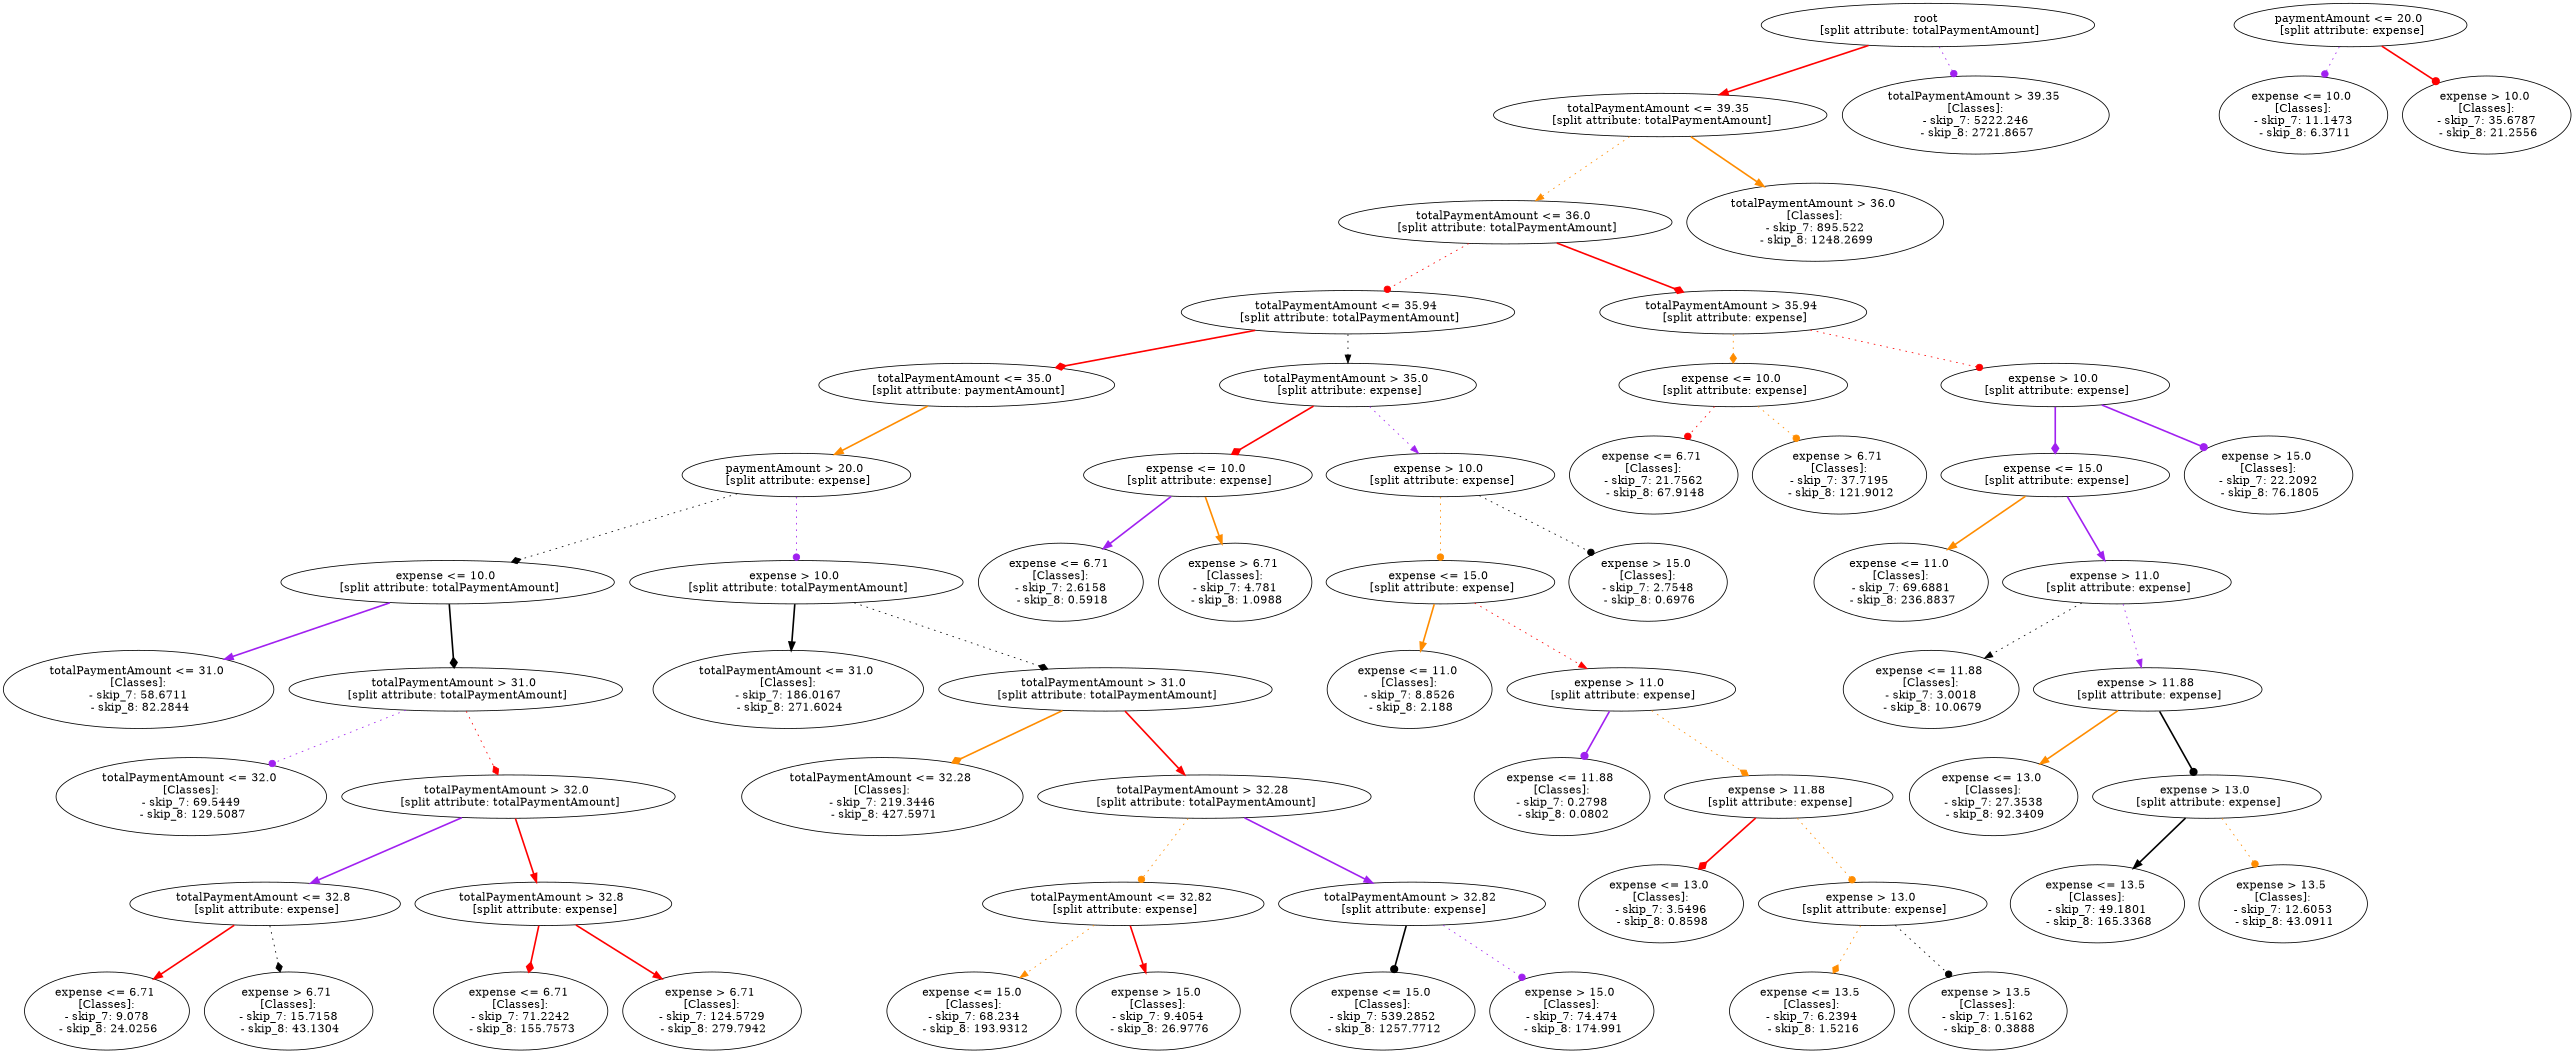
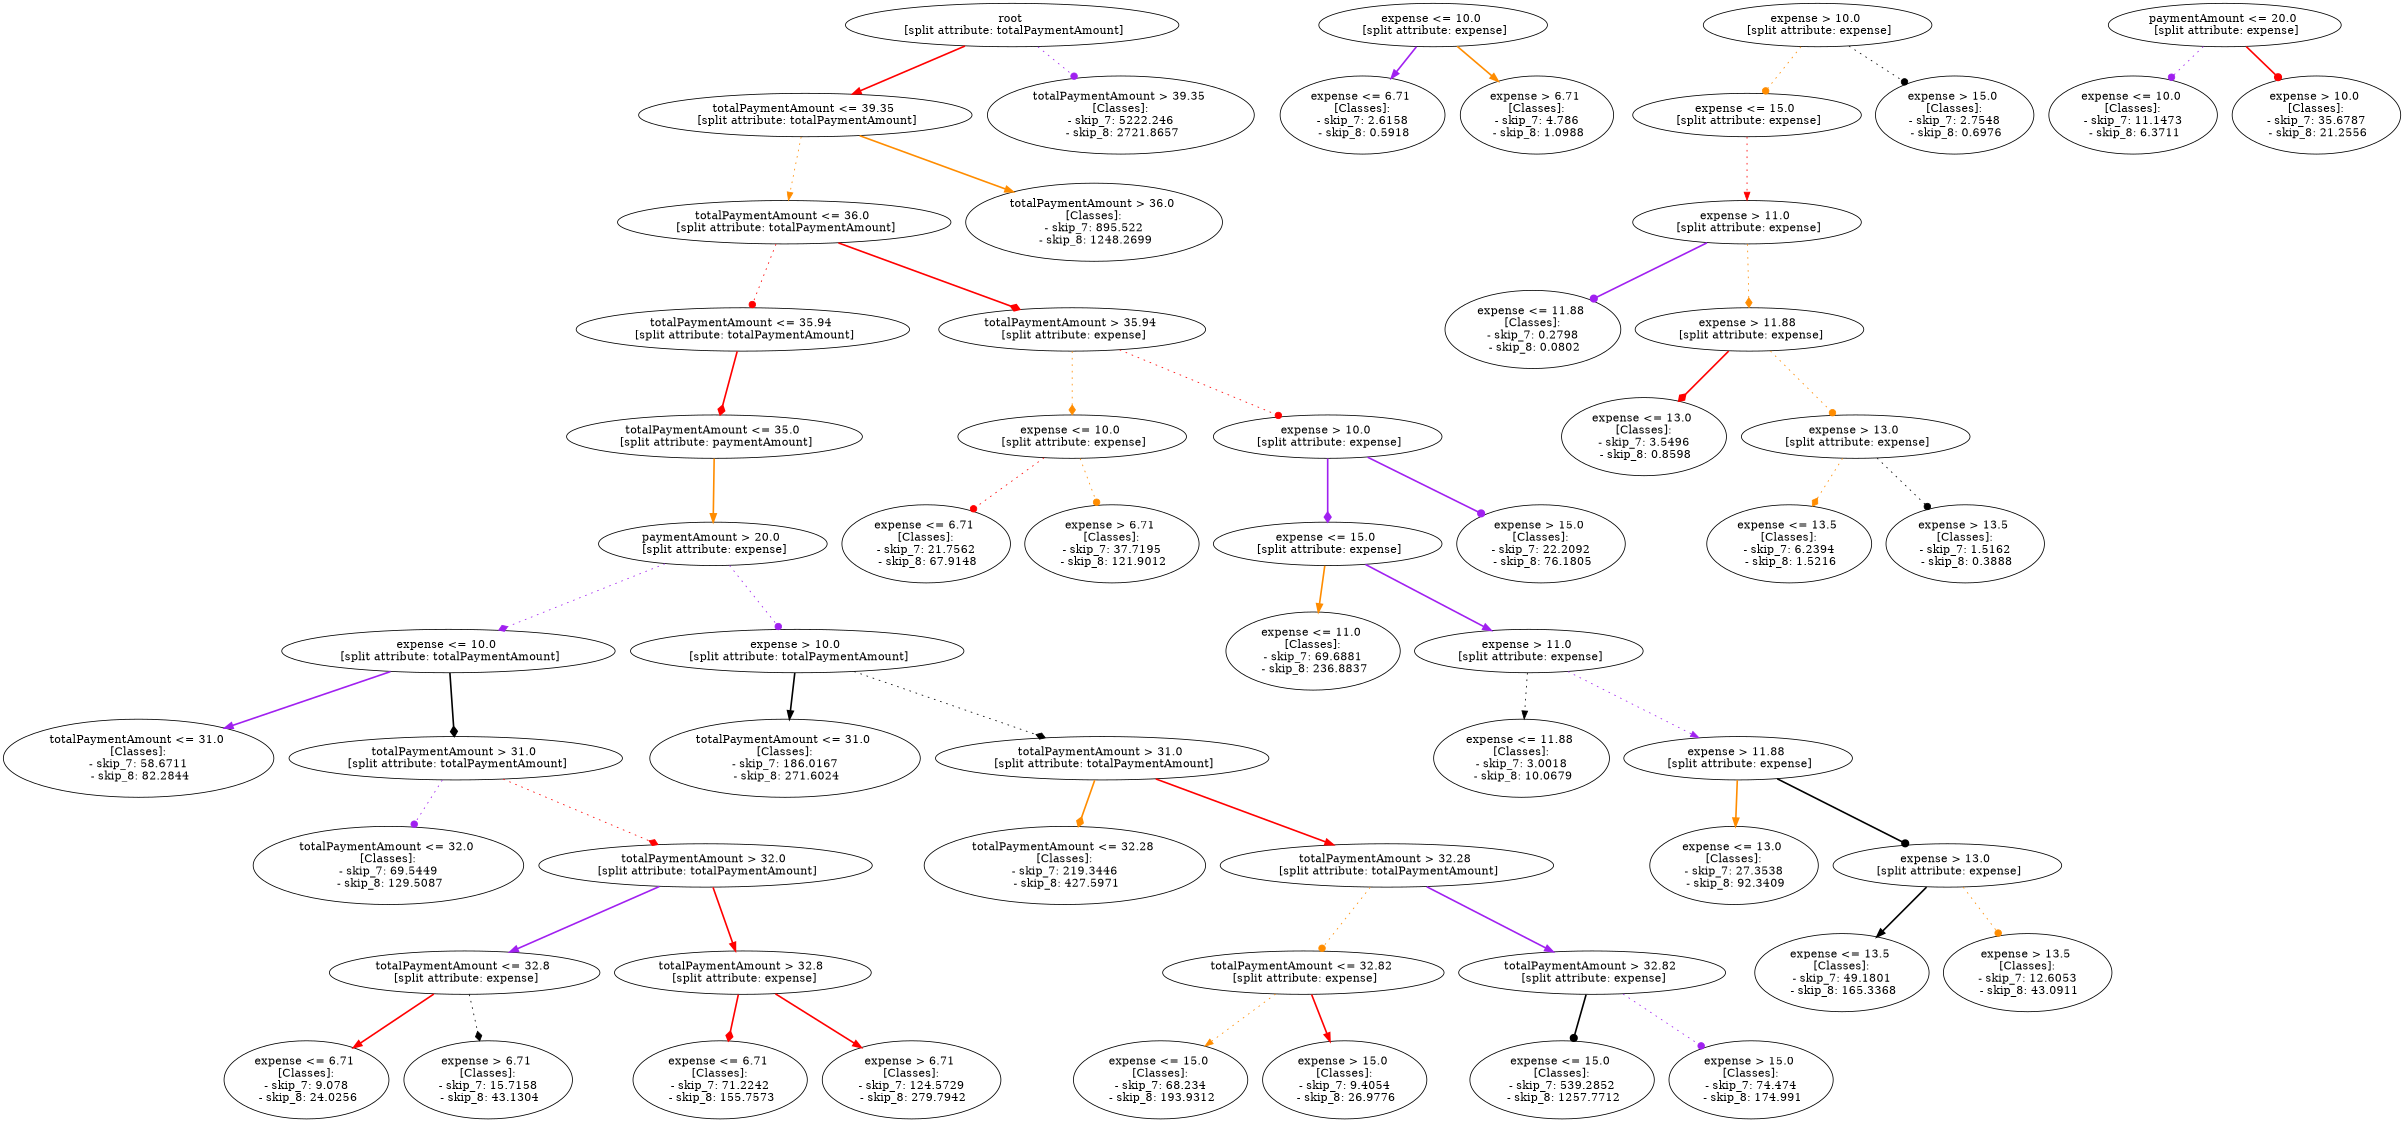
(1348, 385) -> none
(629, 526) -> (586, 595)
(1235, 582) -> (1537, 115)
(1410, 689) -> none
